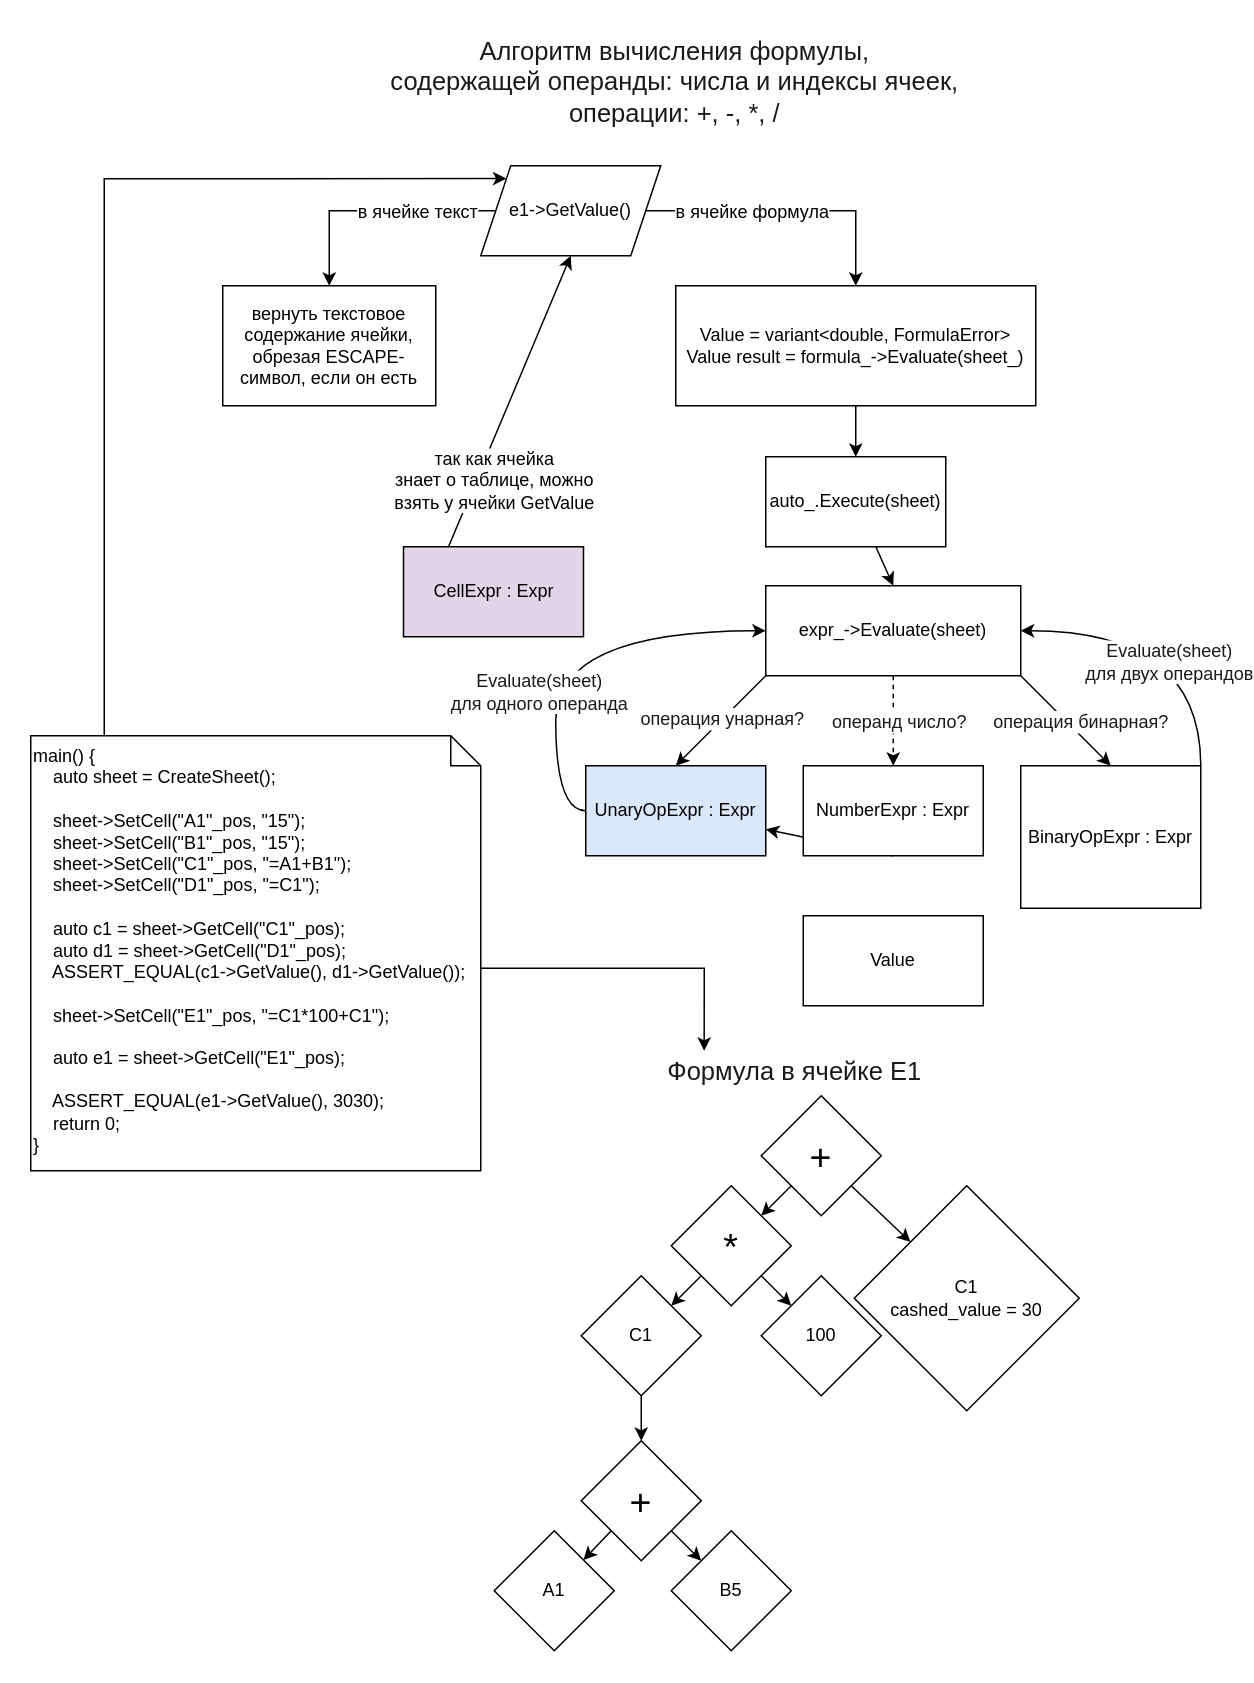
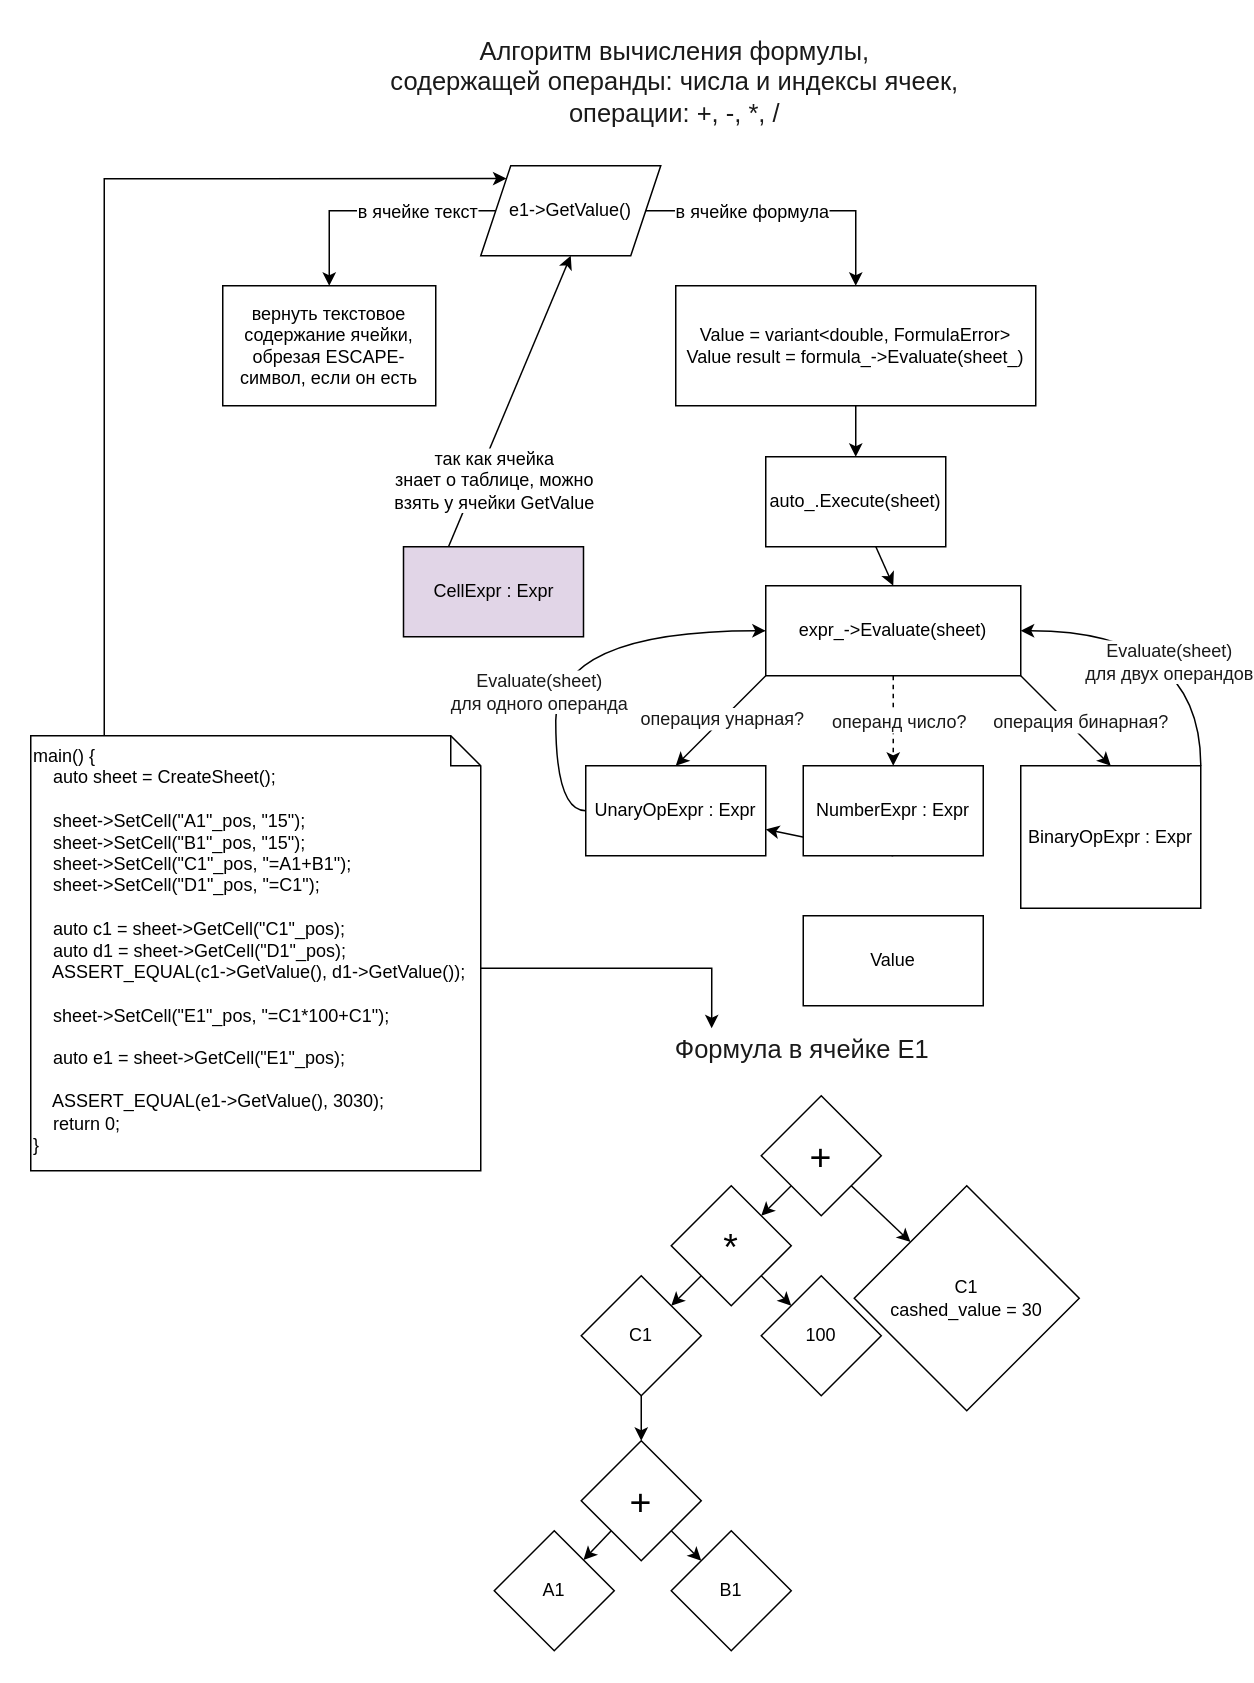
(676, 811) -> (676, 811)
(794, 1073) -> (802, 1051)
(731, 1591) -> (731, 1591)
